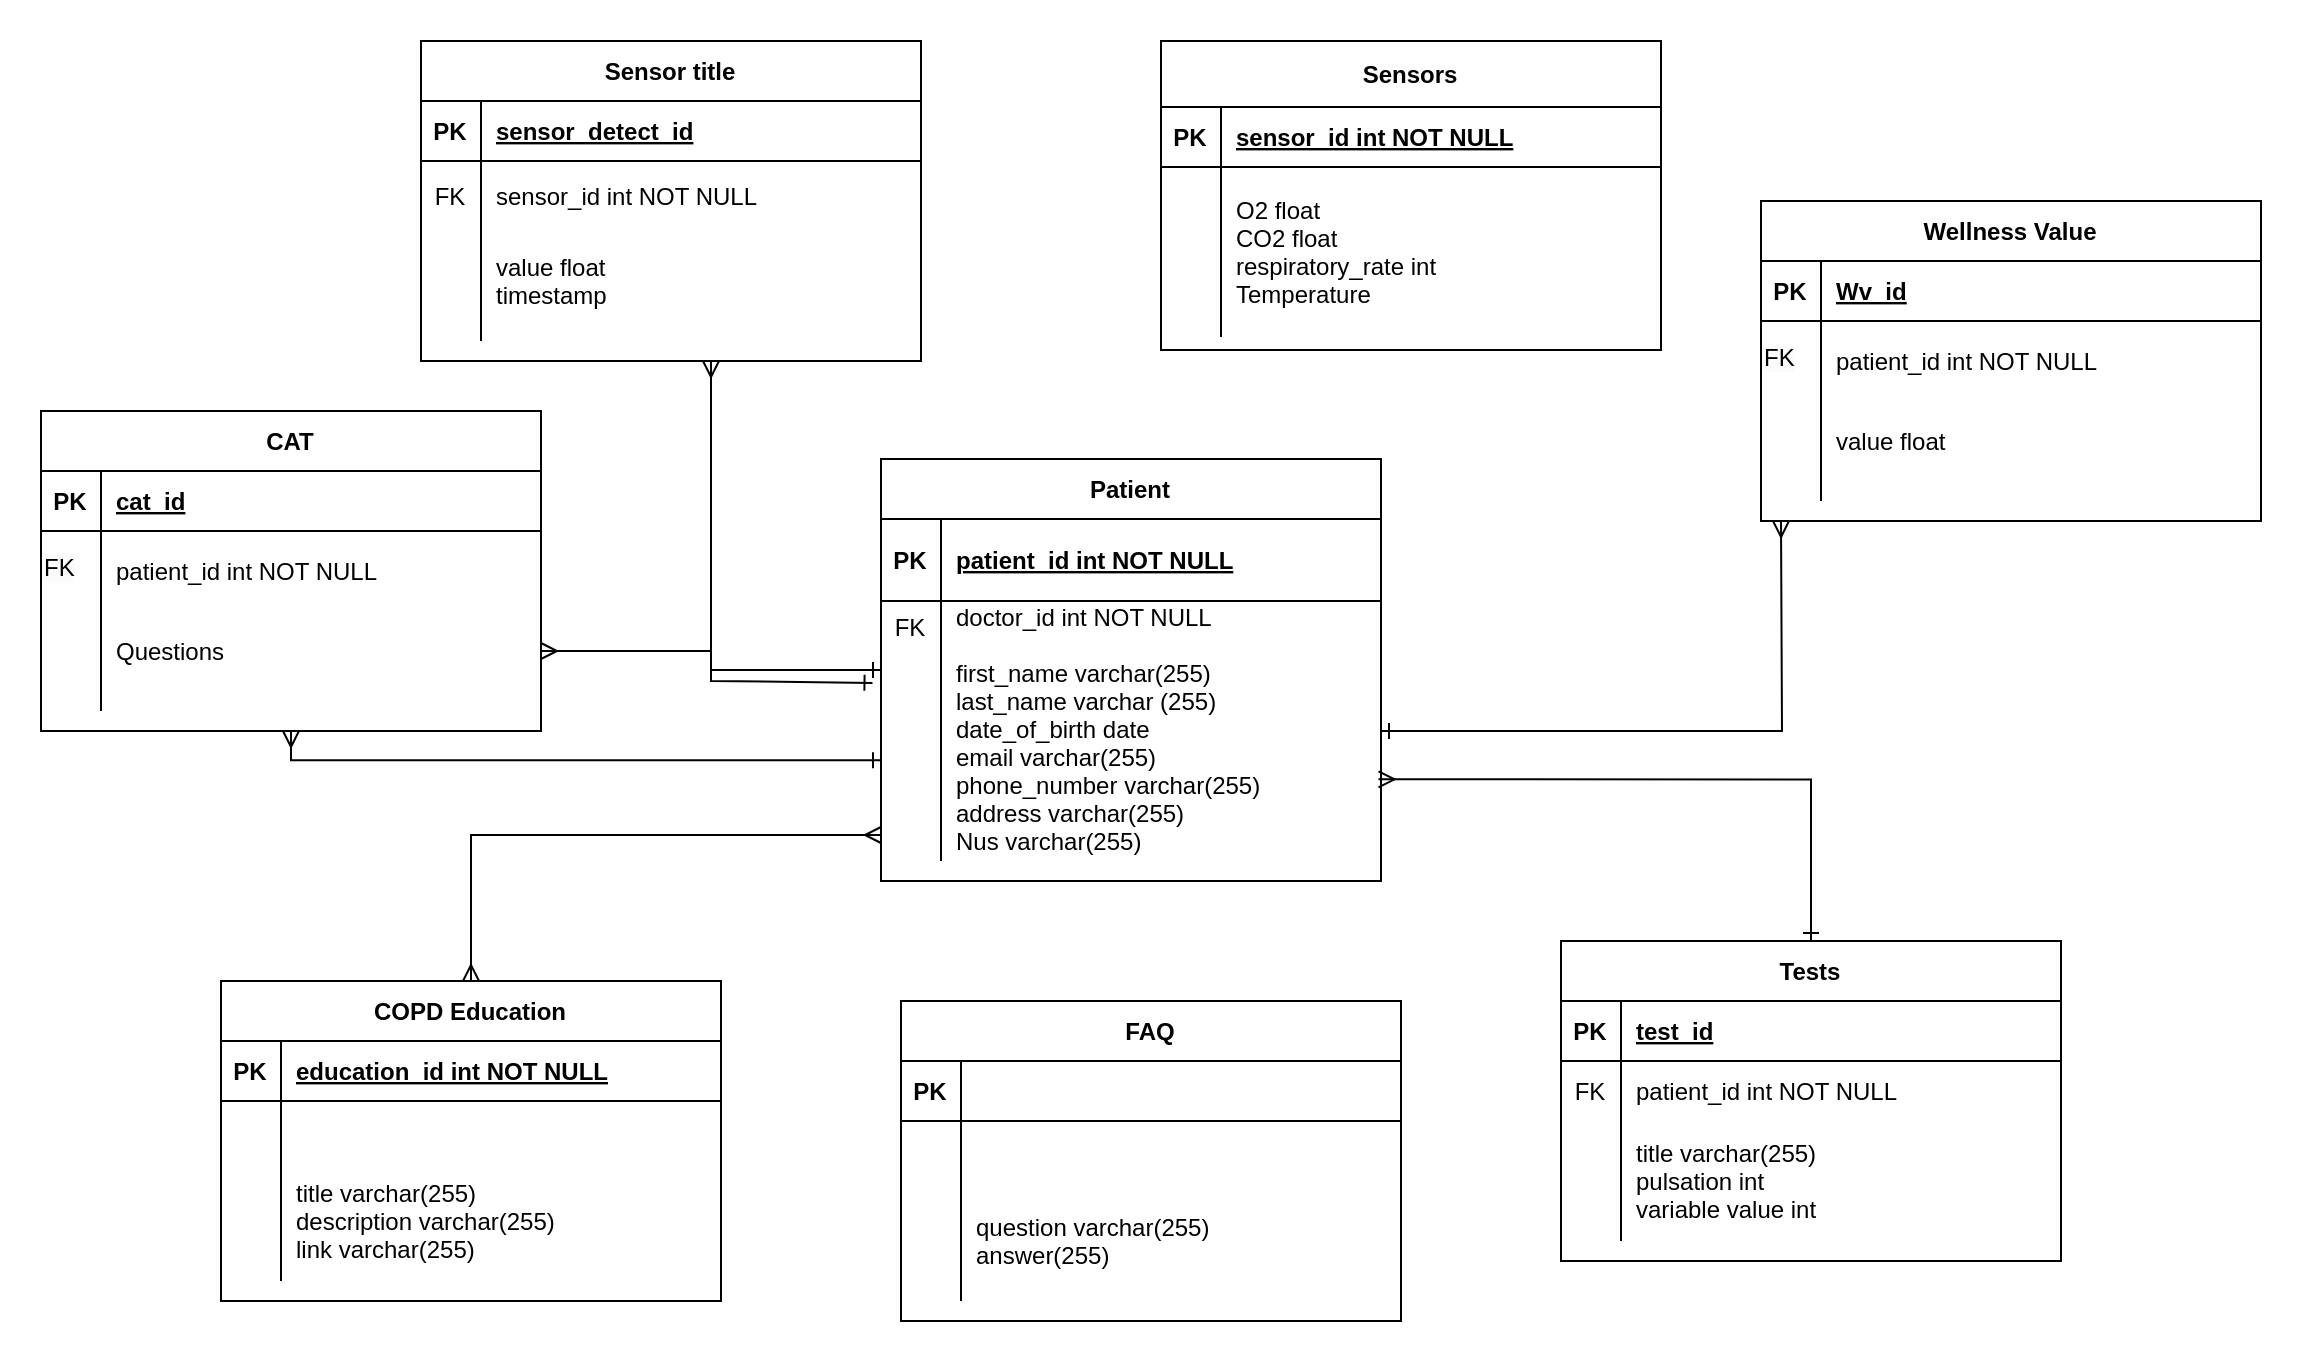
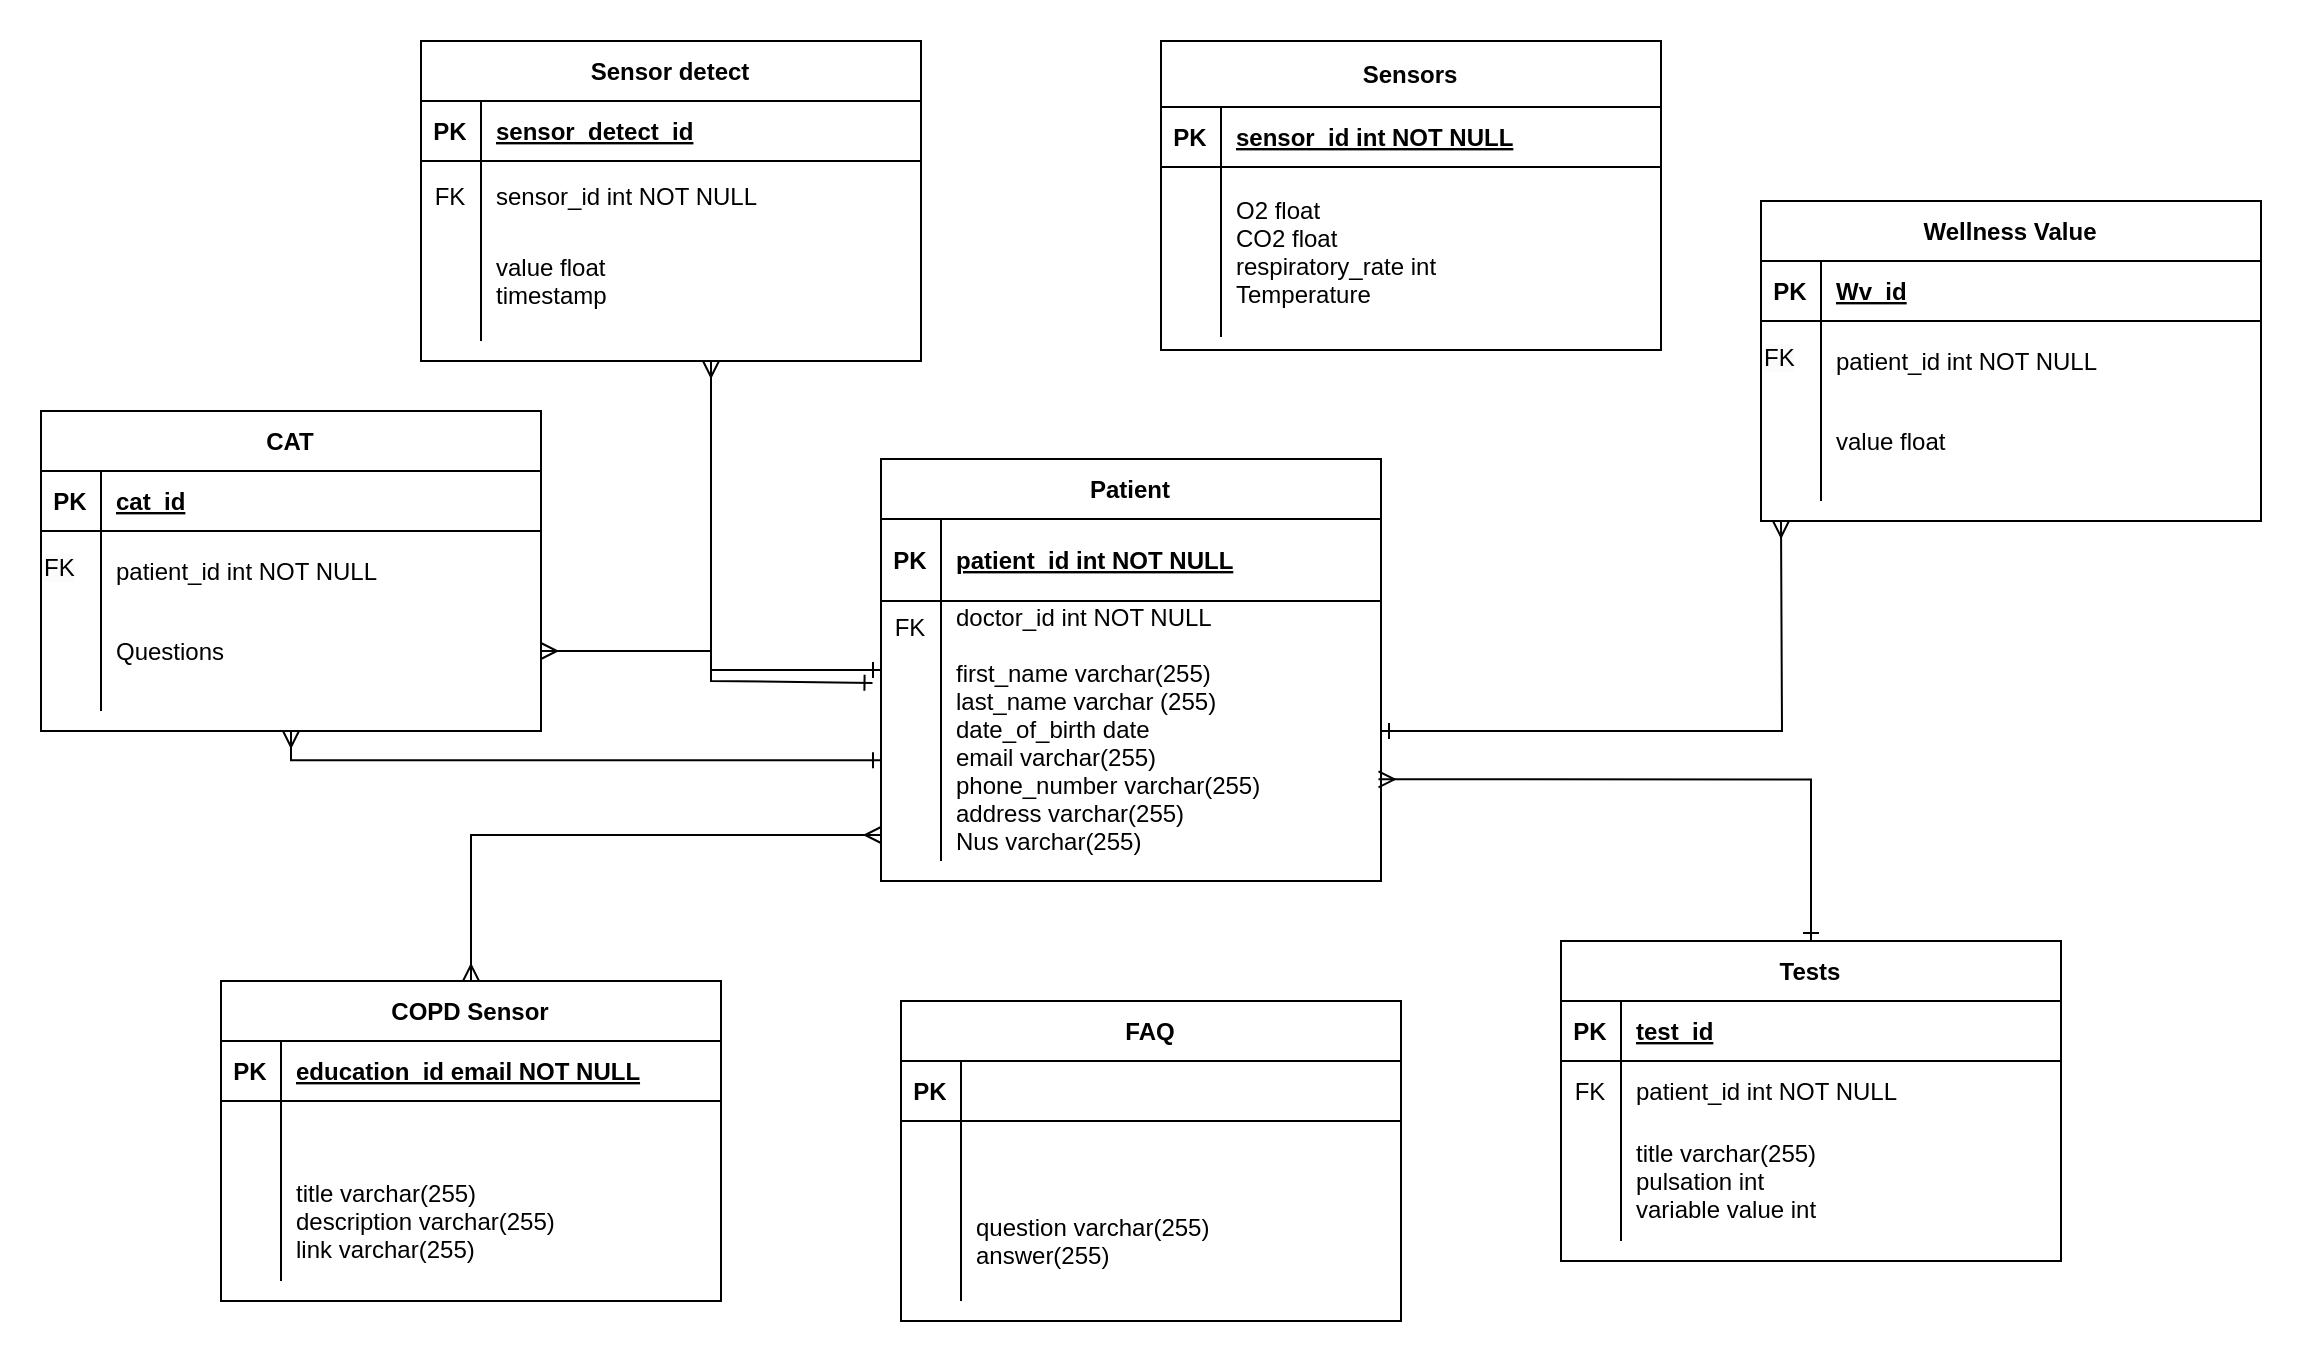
(670, 72) -> (670, 72)
(470, 1012) -> (470, 1012)
(445, 1072) -> (456, 1072)
